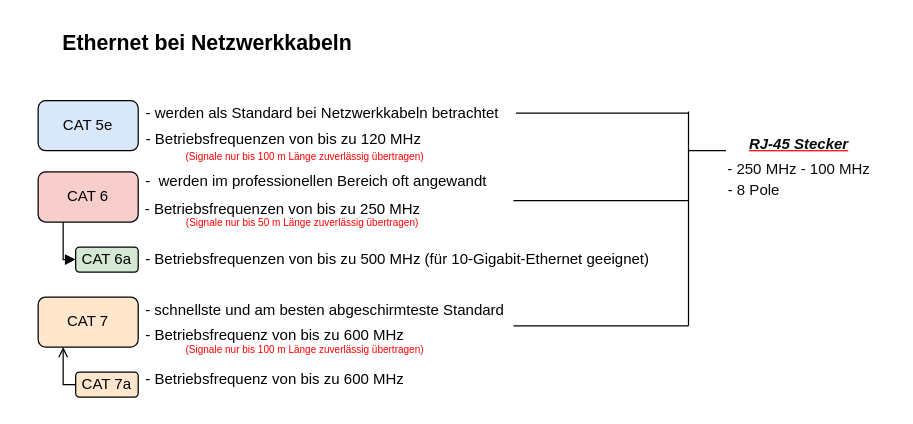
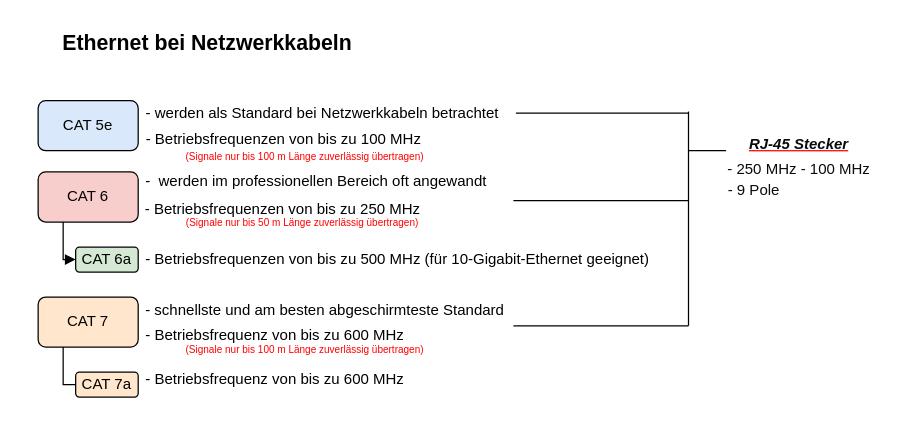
(284, 139) -> (284, 139)
(754, 191) -> (754, 191)
(63, 353) -> (63, 352)
